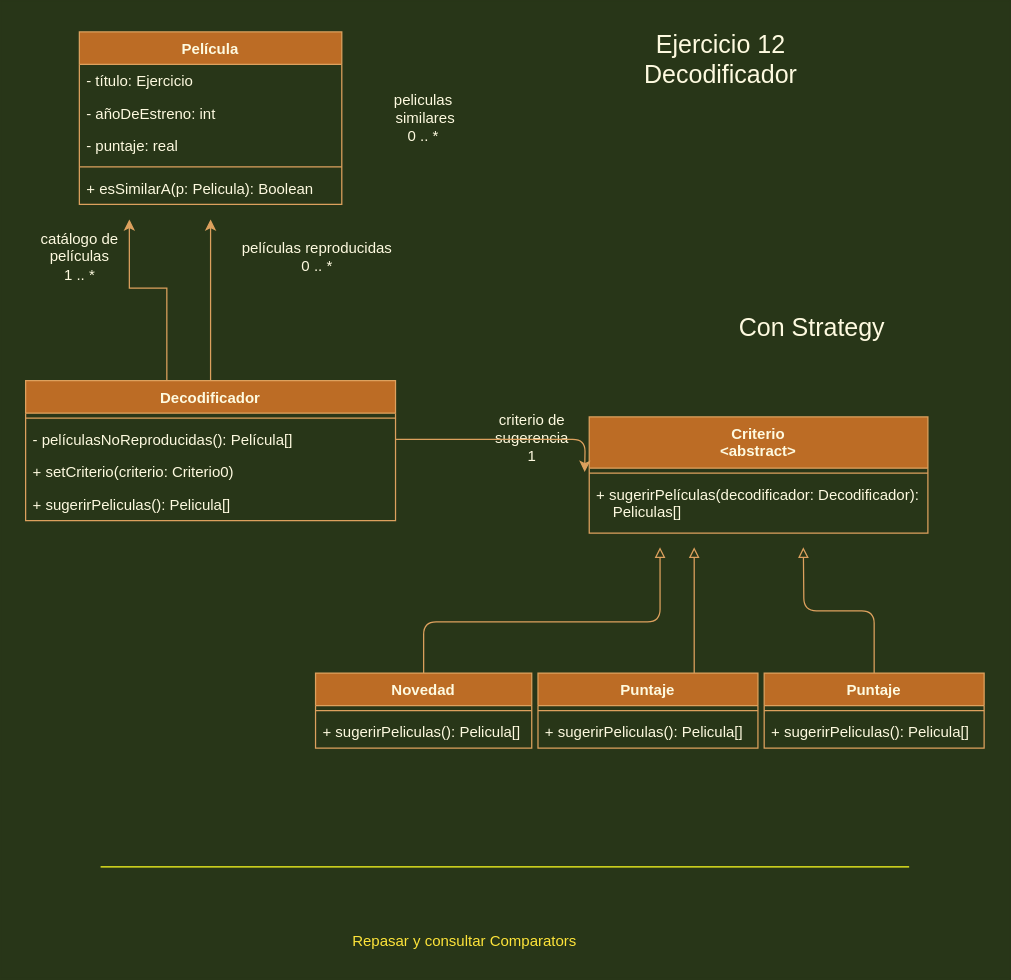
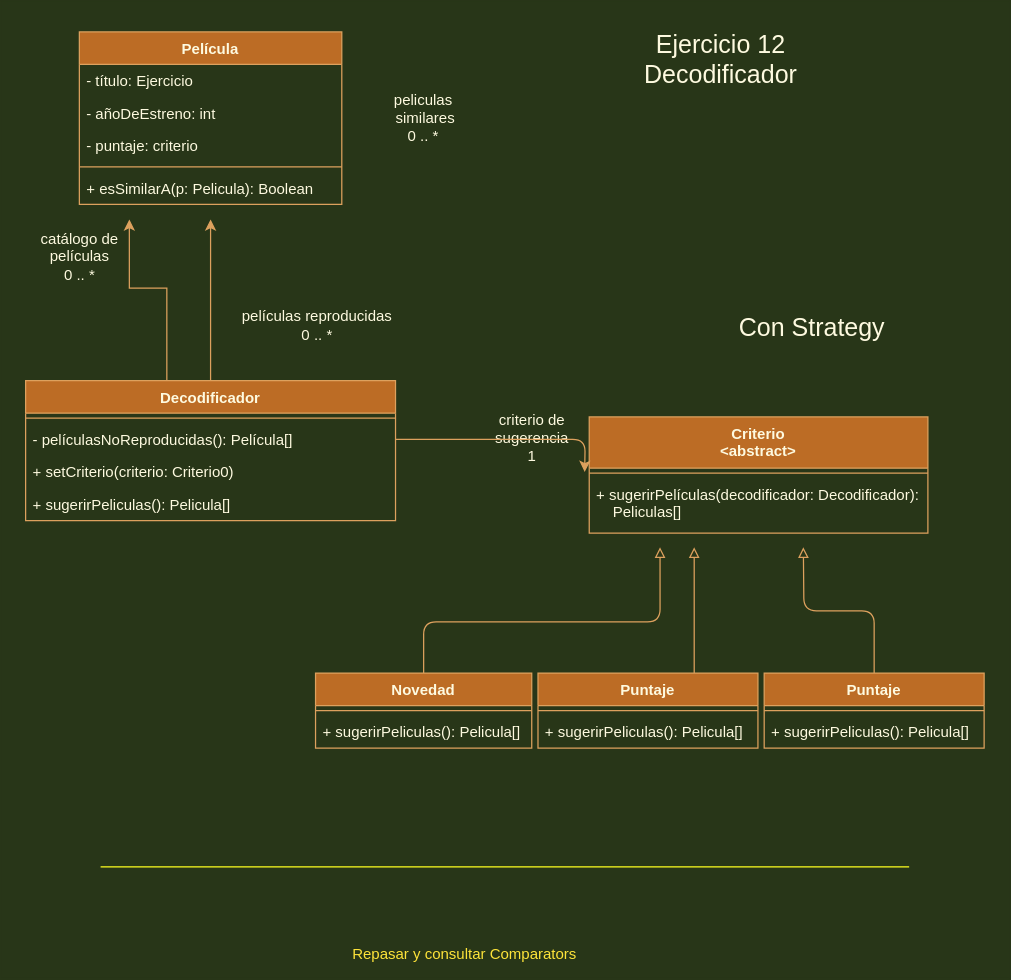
(141, 146) -> (156, 146)
(80, 257) -> (80, 257)
(317, 257) -> (317, 326)
(464, 942) -> (464, 954)
